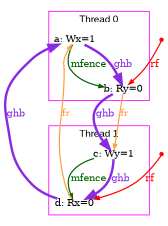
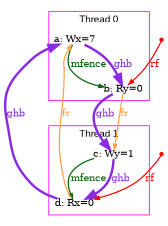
(75, 40) -> (75, 40)
